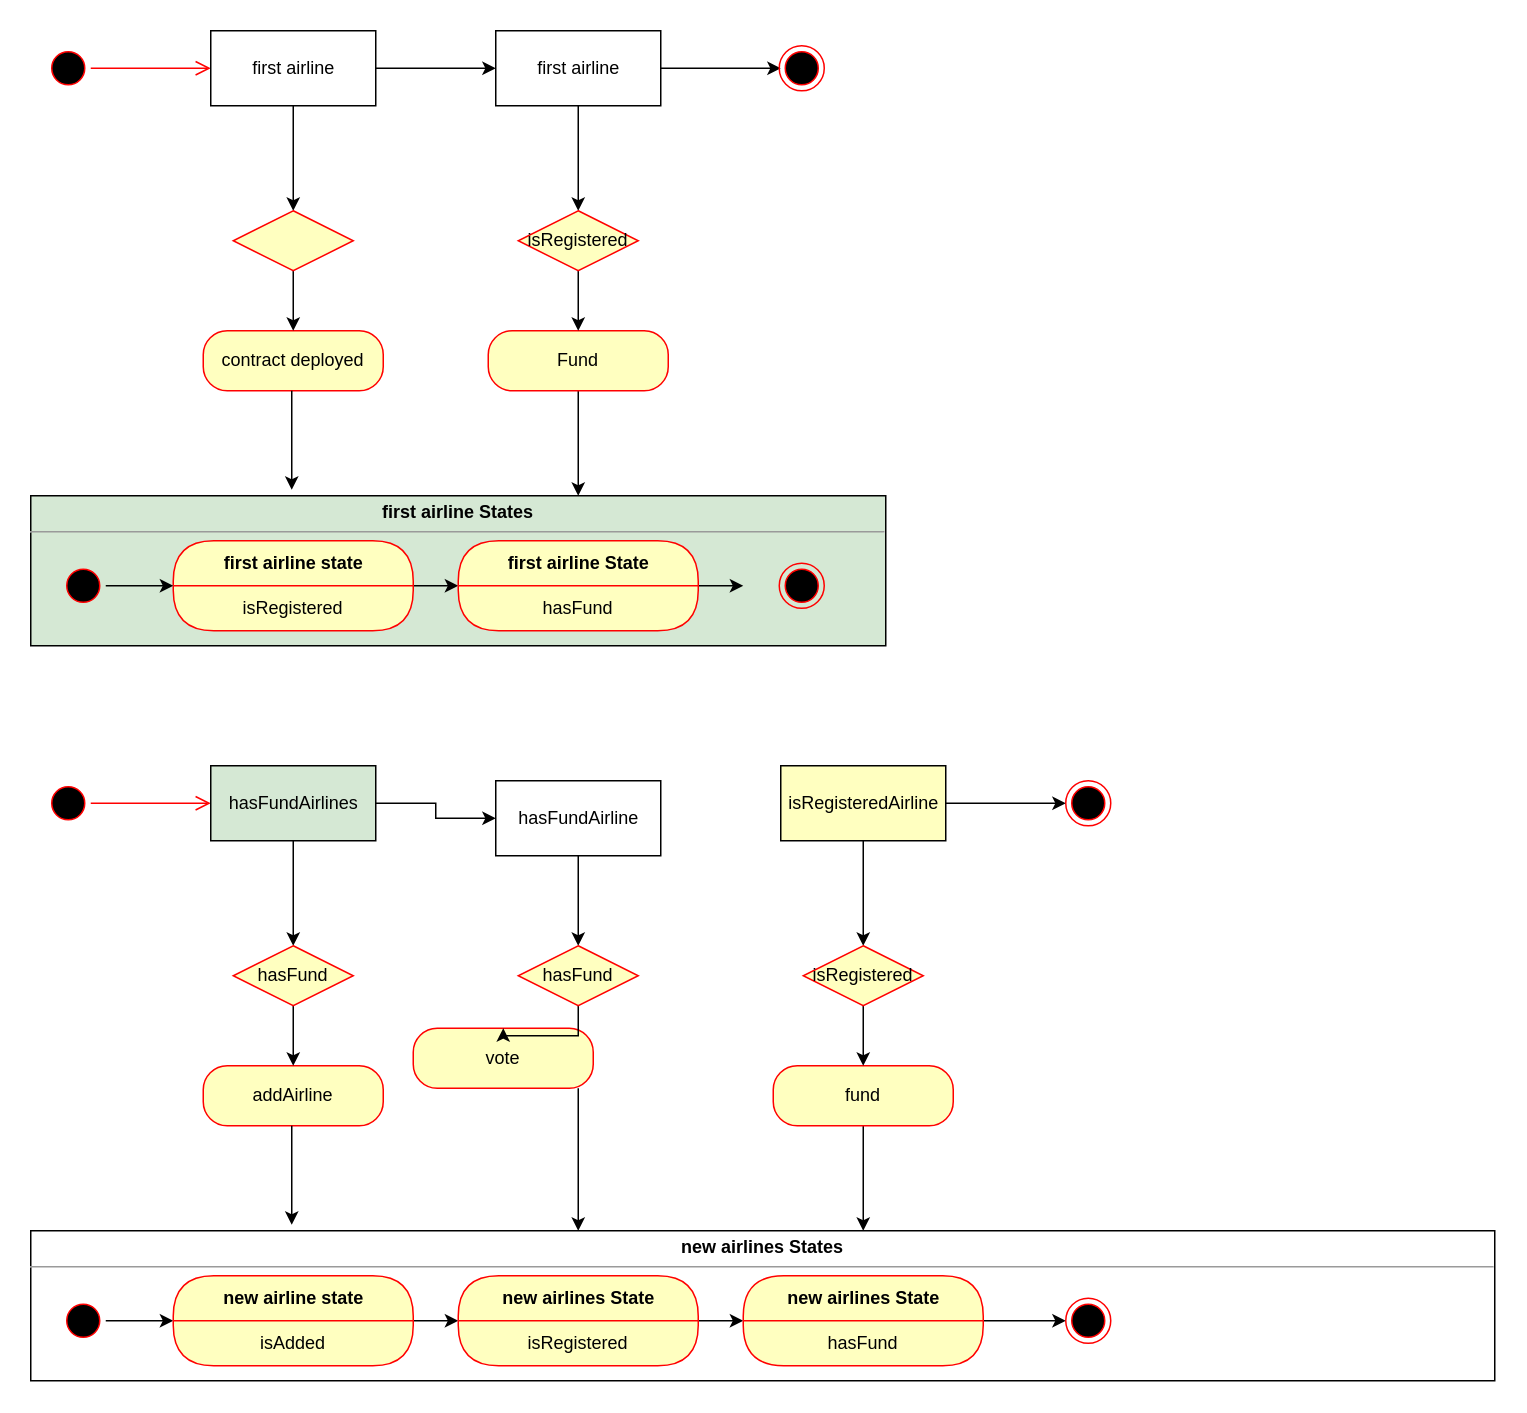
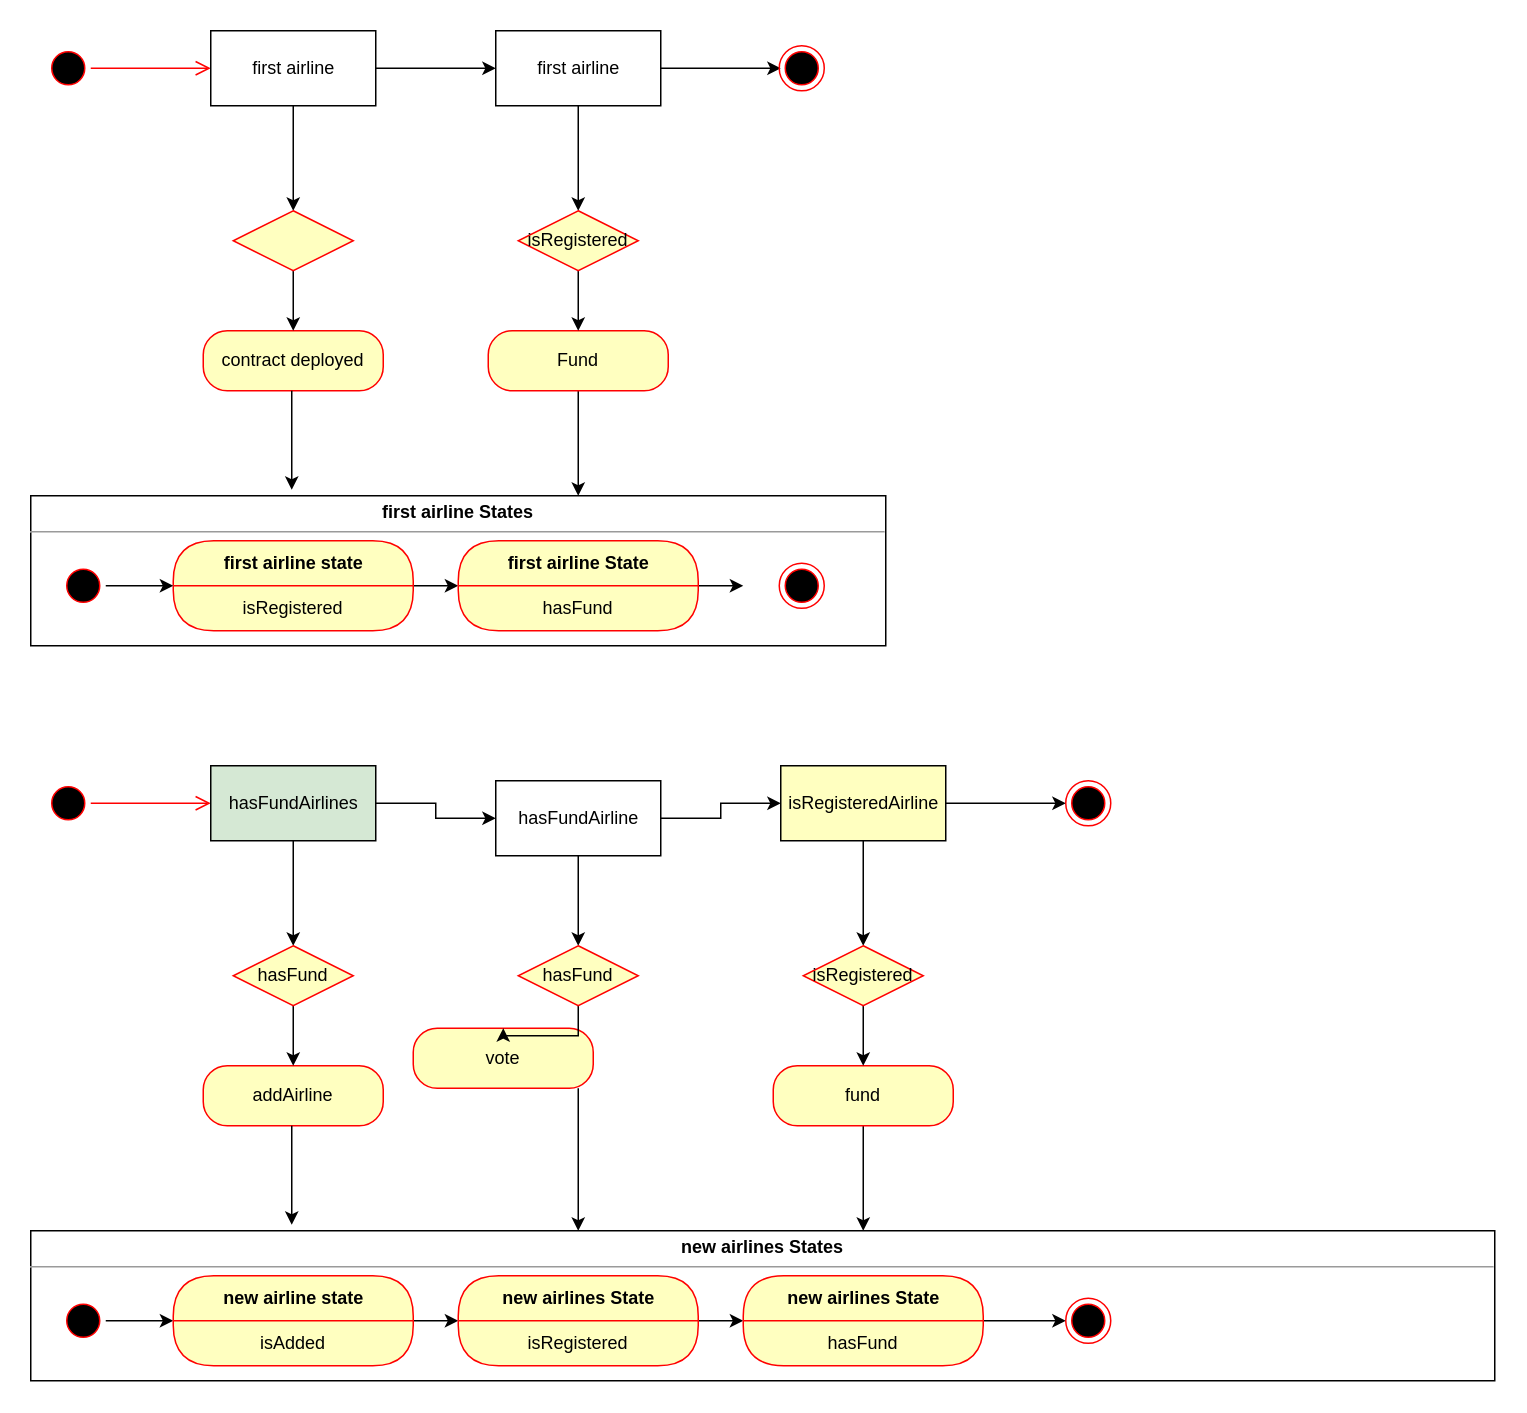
(118, 507) -> (118, 507)
none -> (721, 816)
